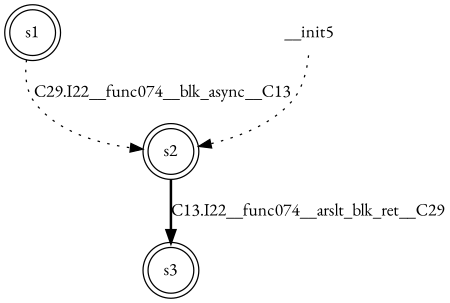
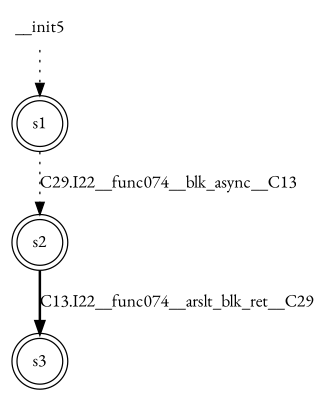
(276, 116) -> (40, 67)
